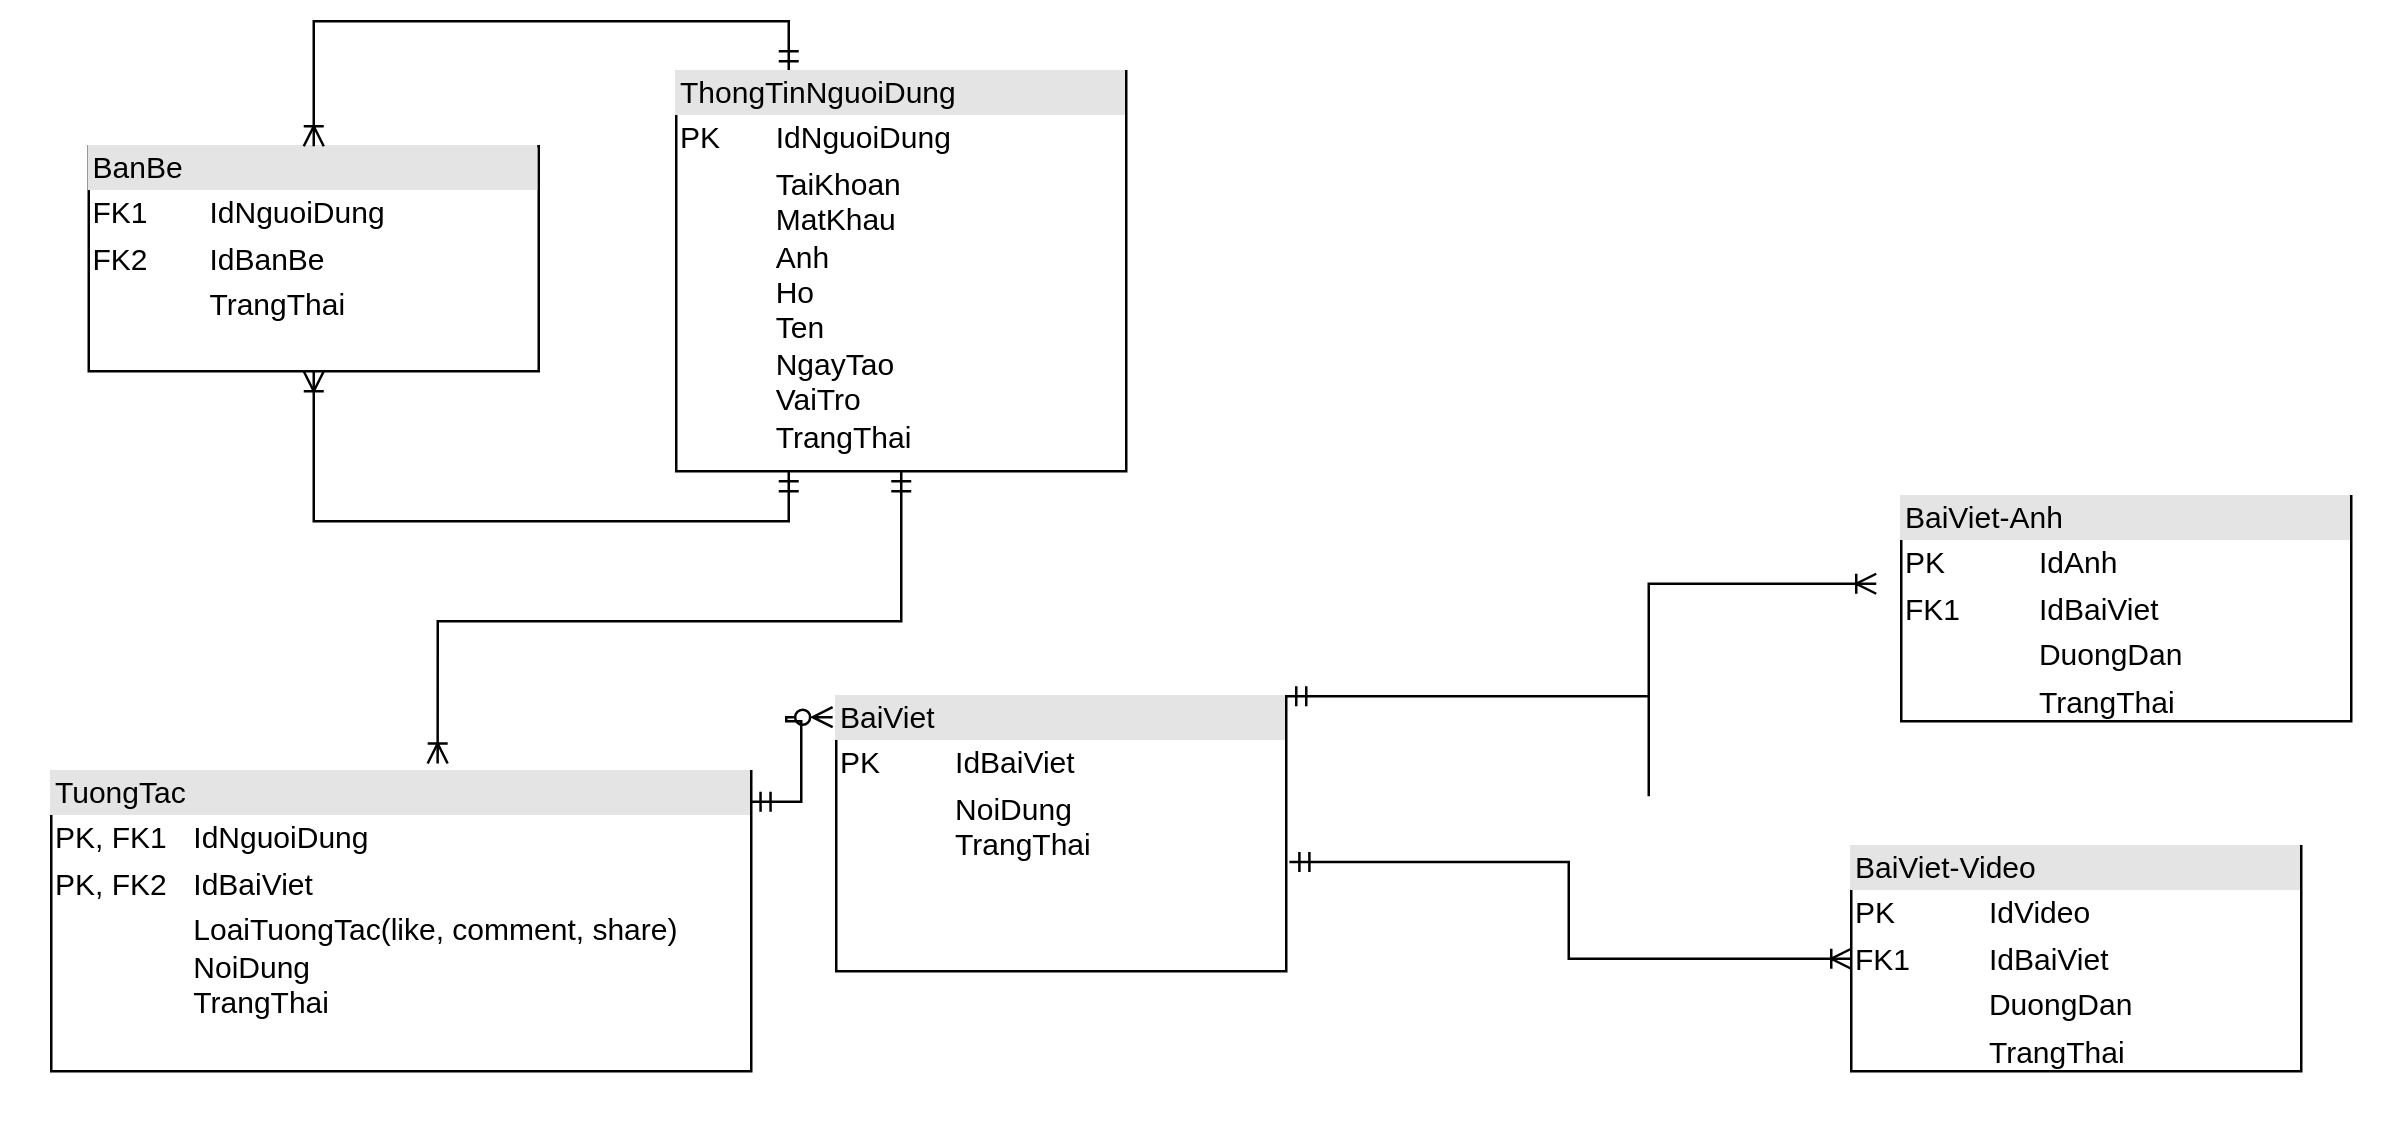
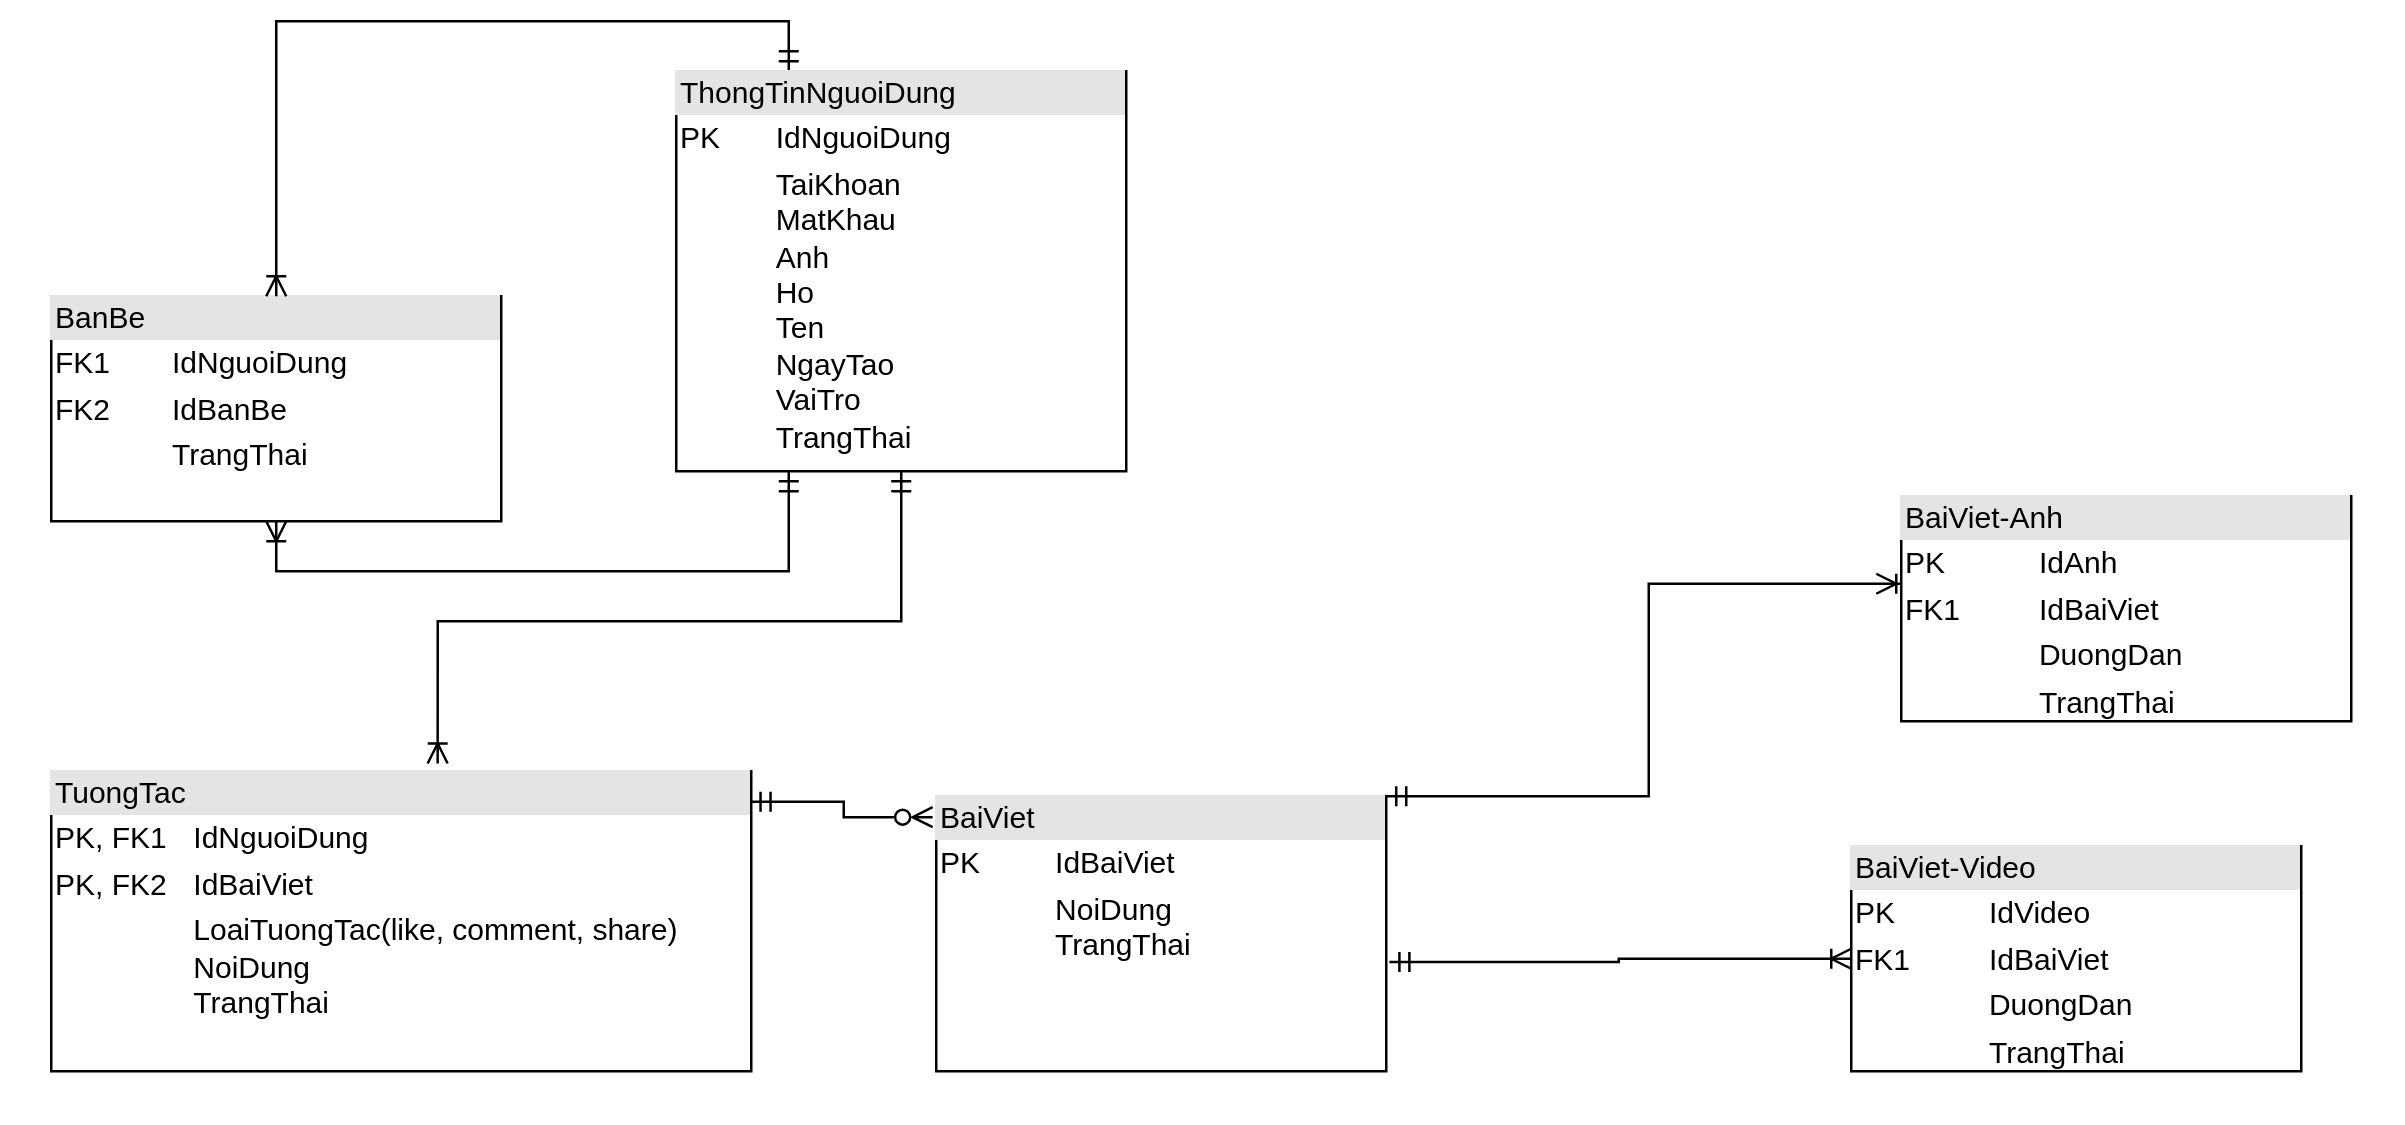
(314, 259) -> (276, 409)
(1061, 834) -> (1161, 934)
